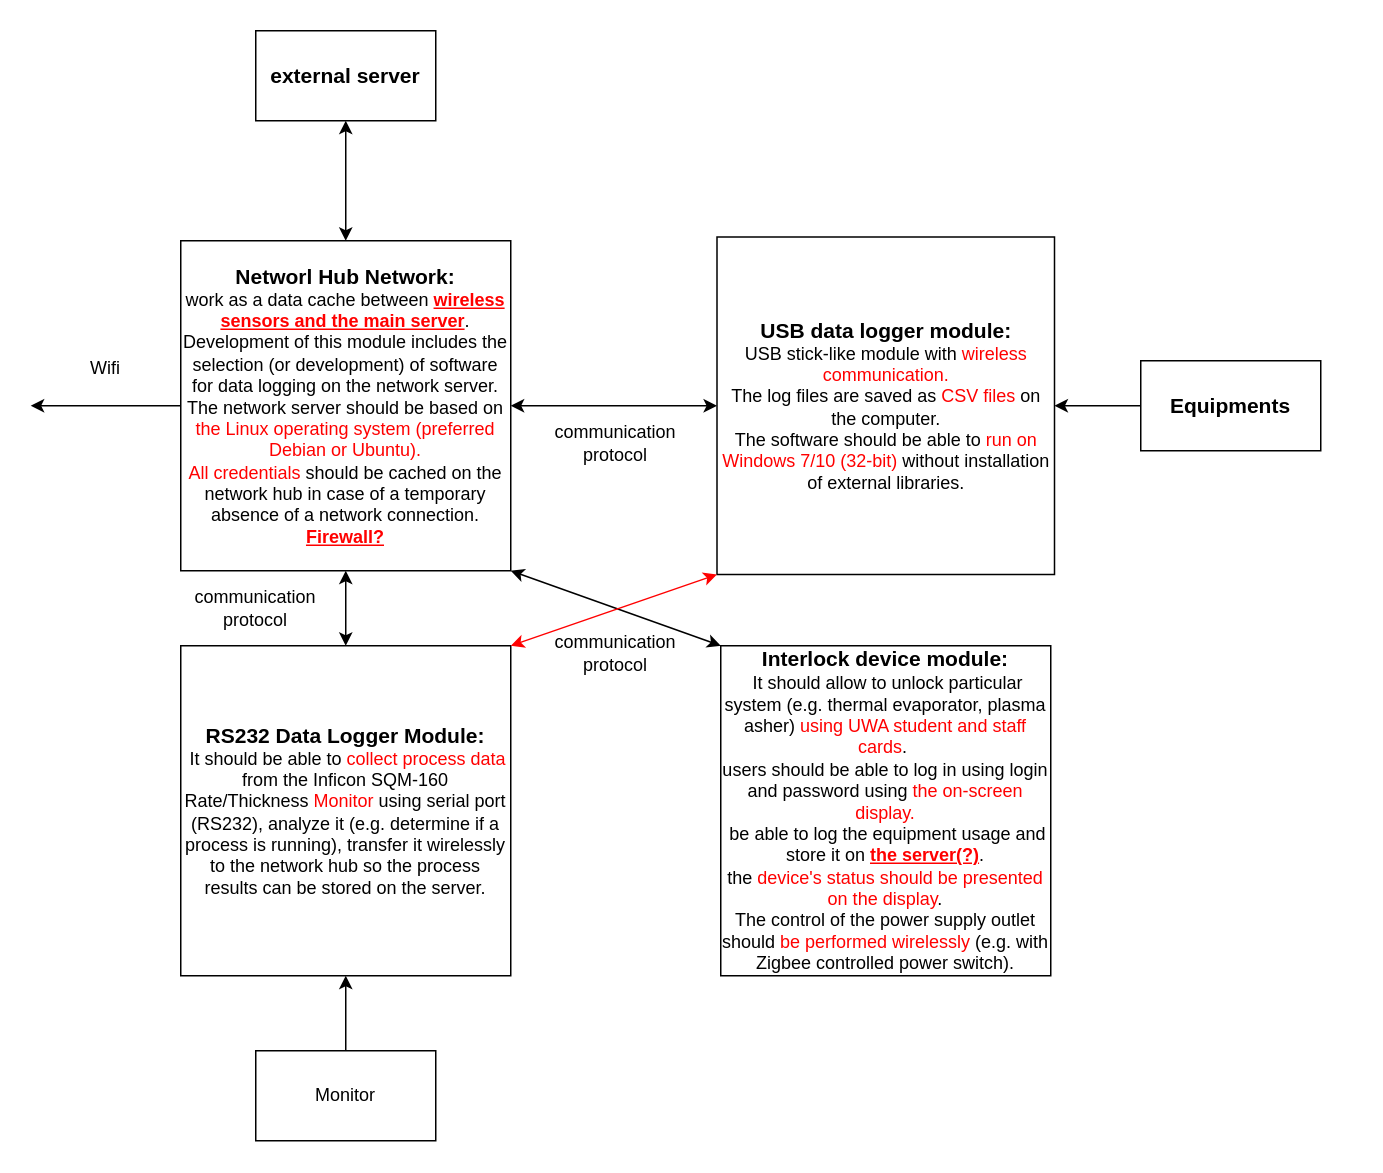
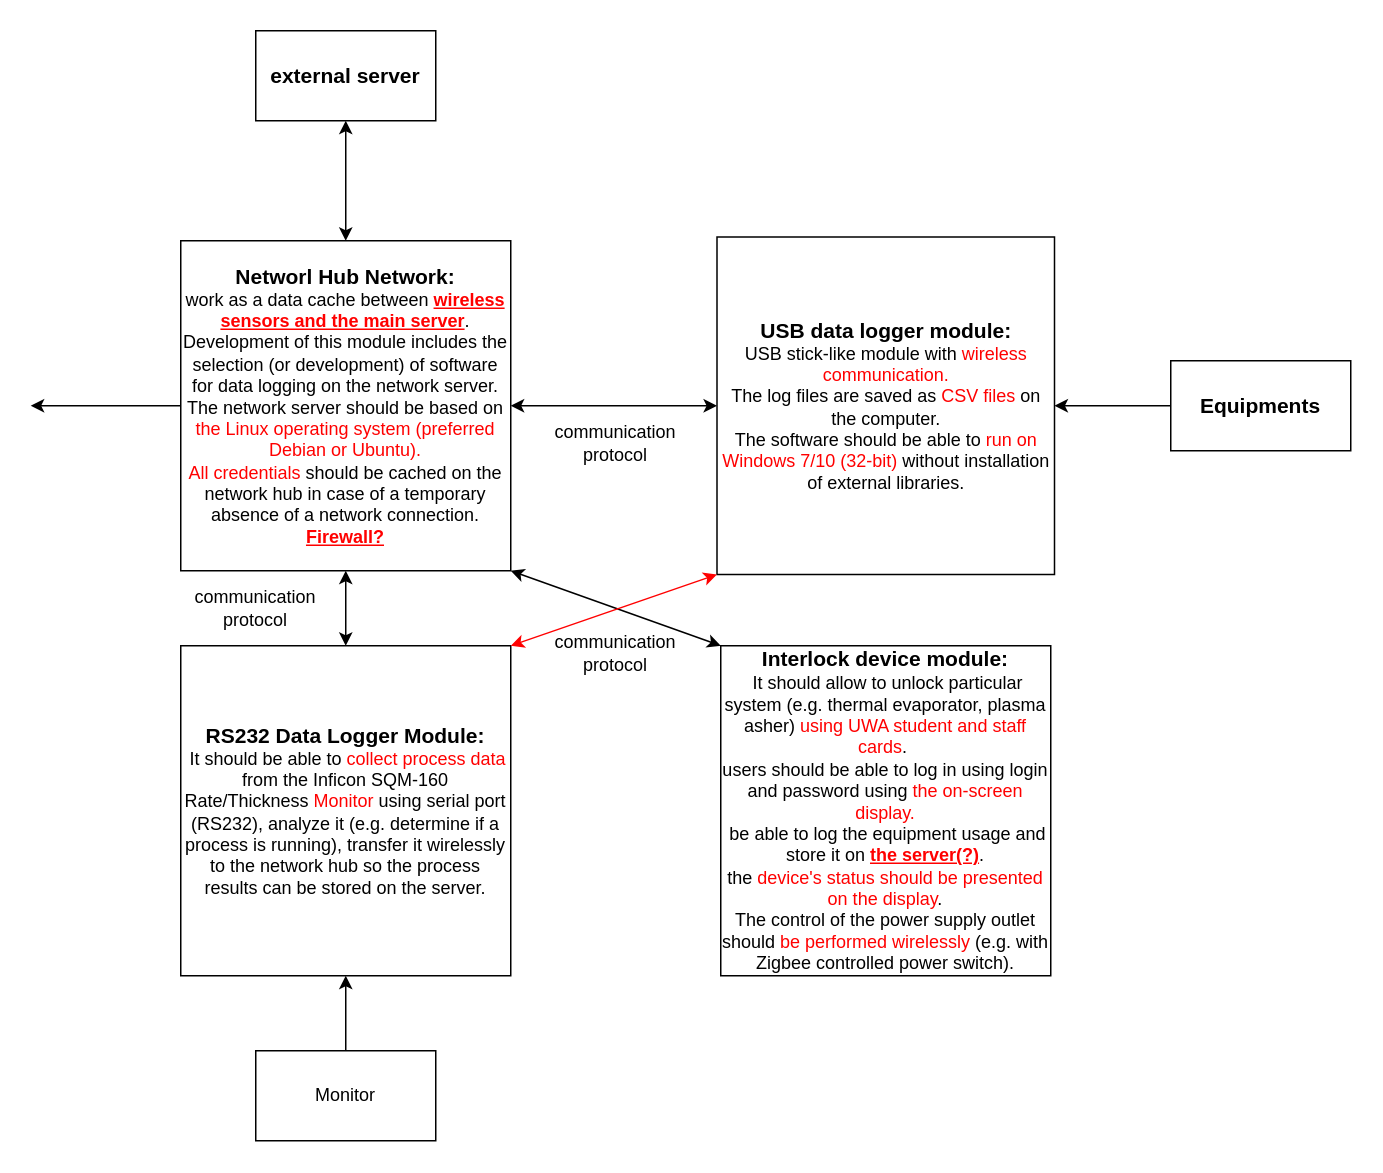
(106, 368) -> none
(1231, 406) -> (1261, 406)
